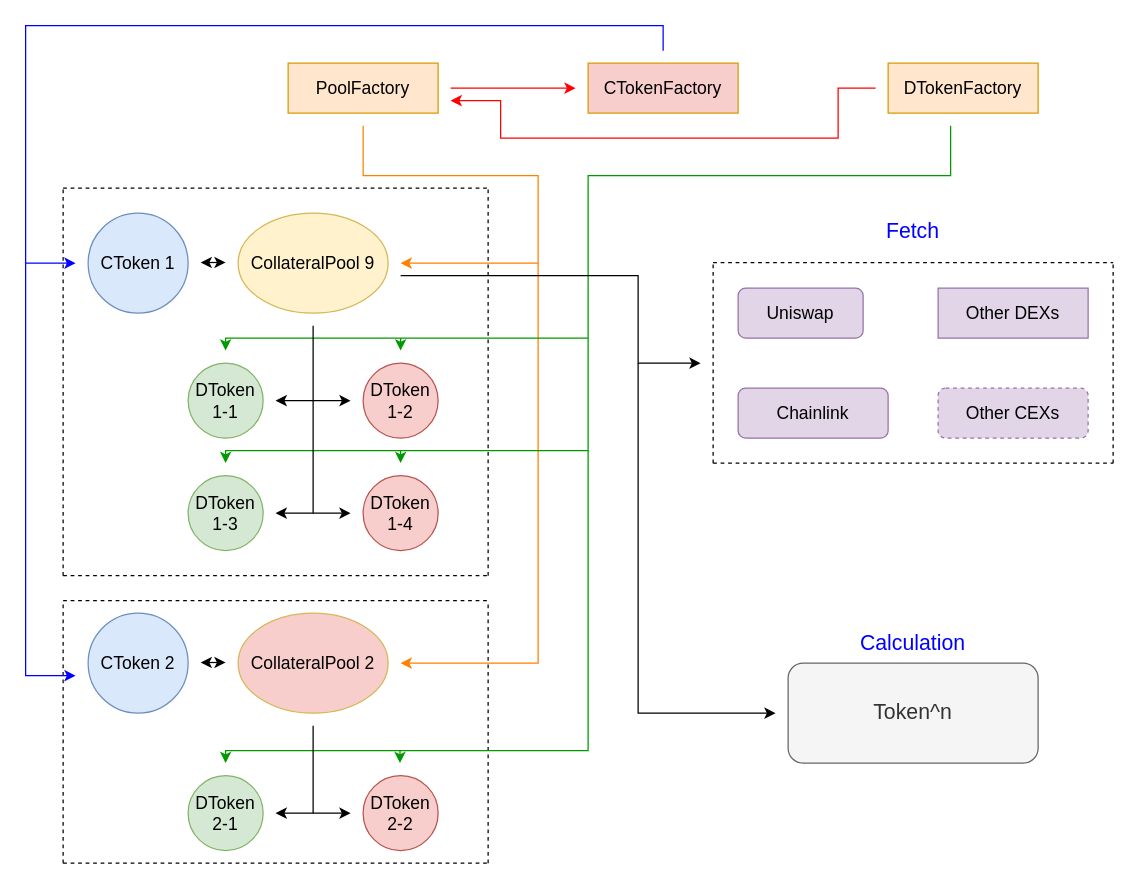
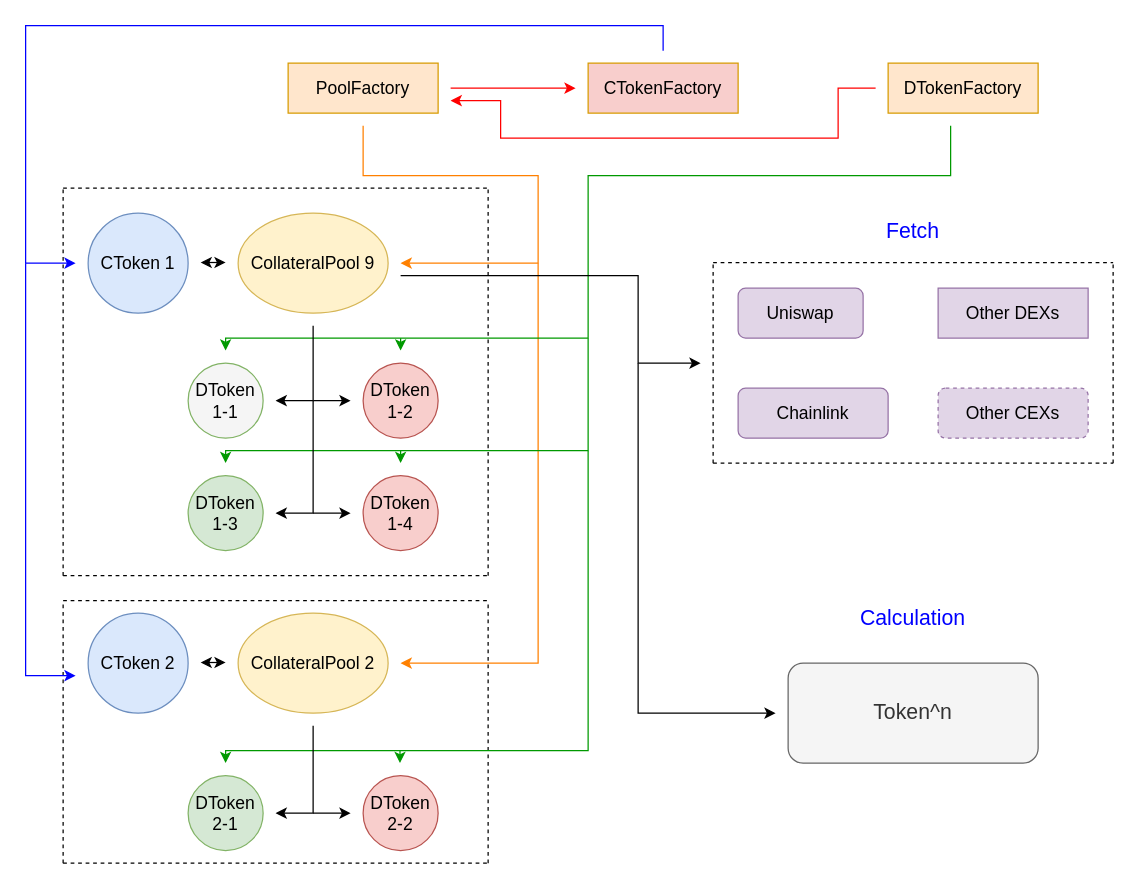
(226, 401) -> (226, 401)
(913, 644) -> (913, 619)
(313, 663) -> (313, 663)
